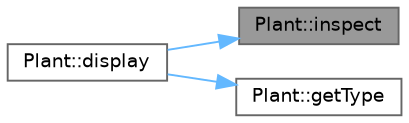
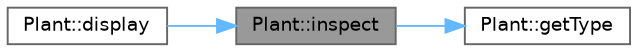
(192, 78) -> (421, 26)
